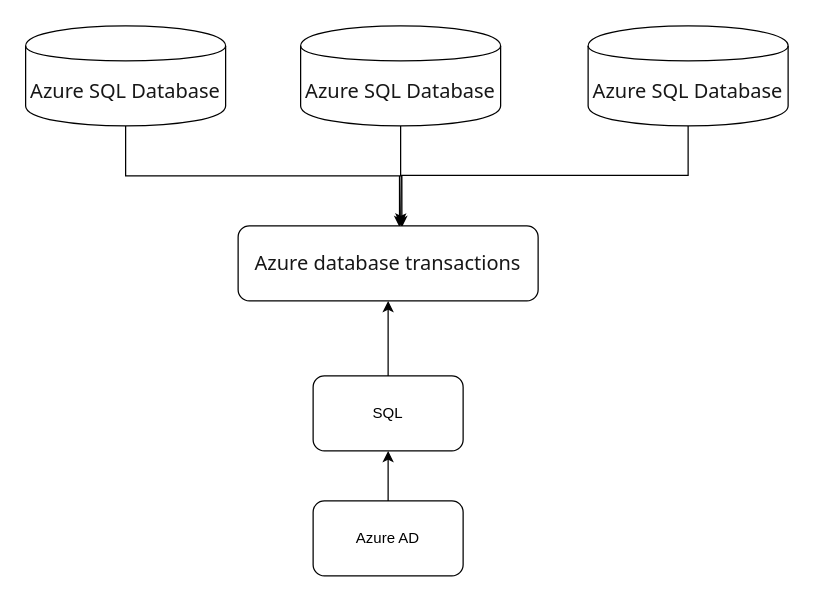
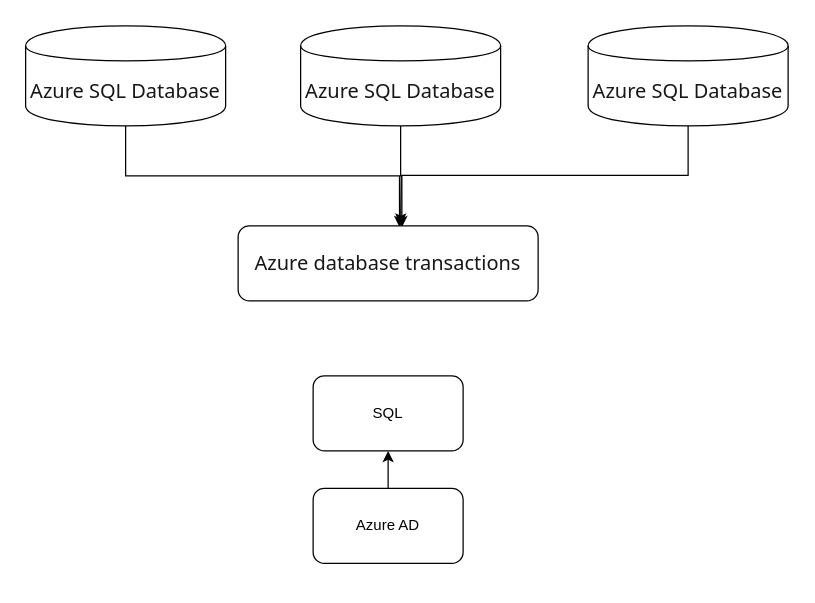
(388, 343) -> none
(388, 538) -> (388, 526)
